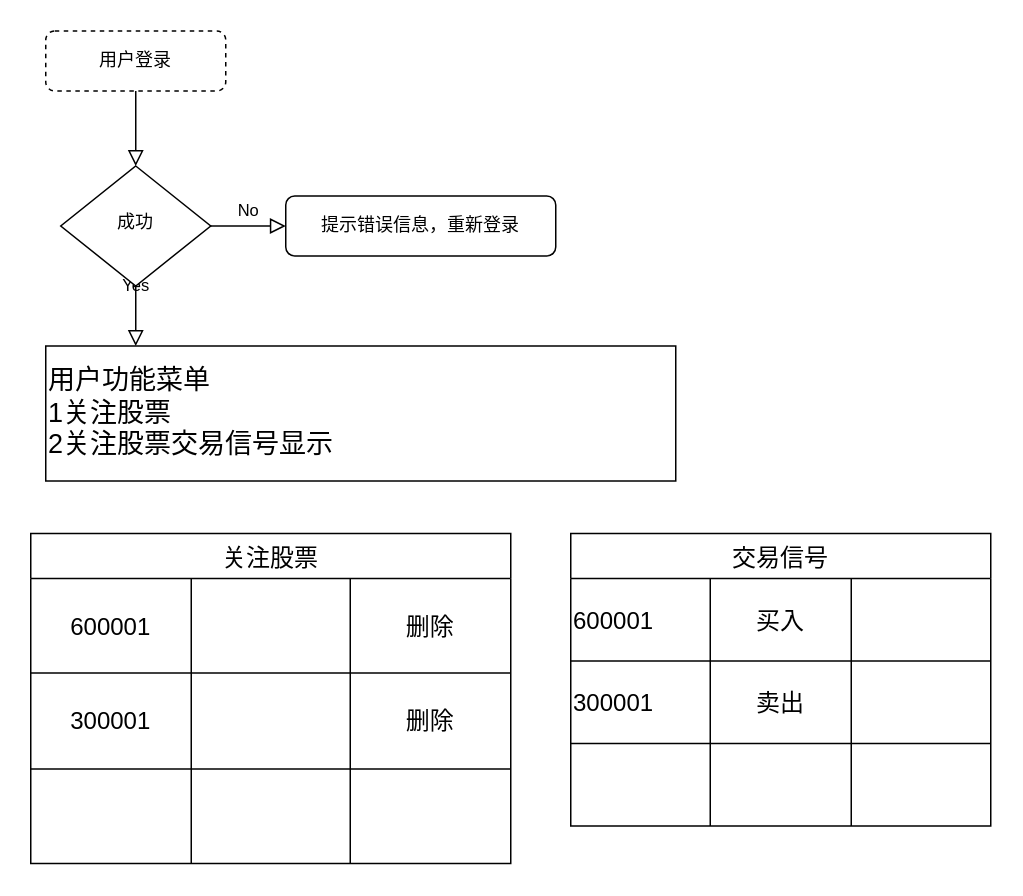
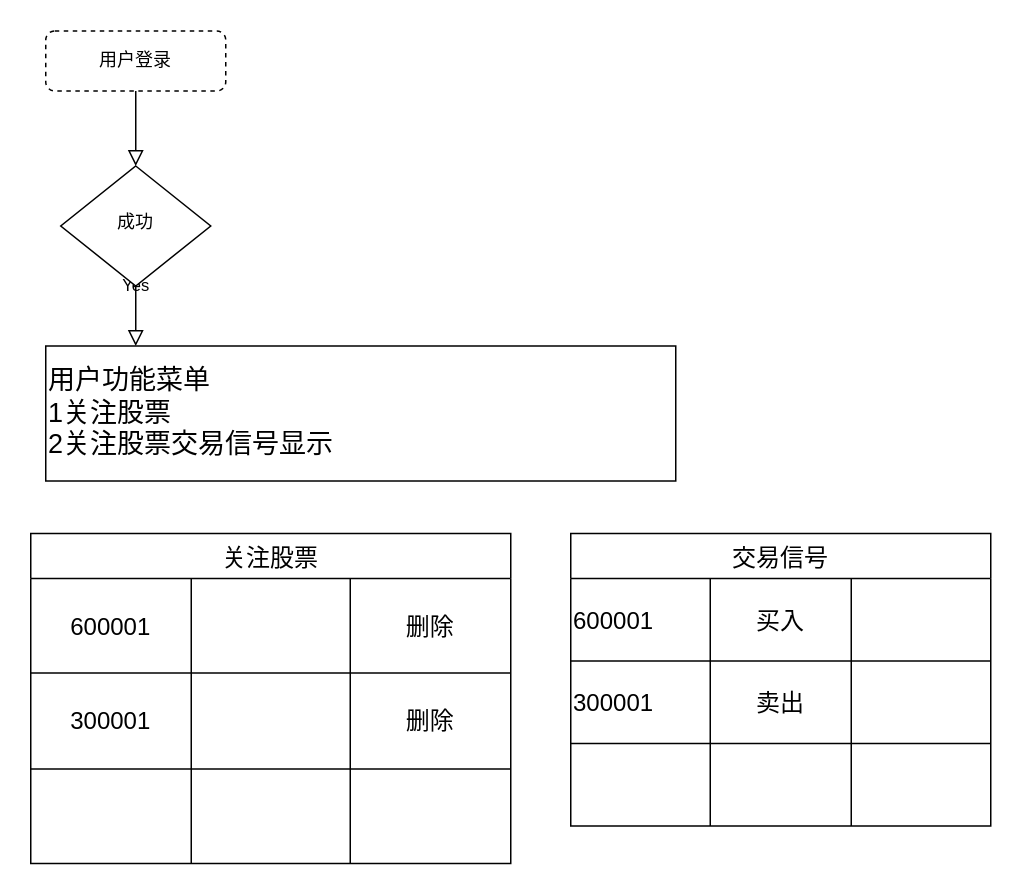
(240, 226) -> none
(421, 226) -> none
